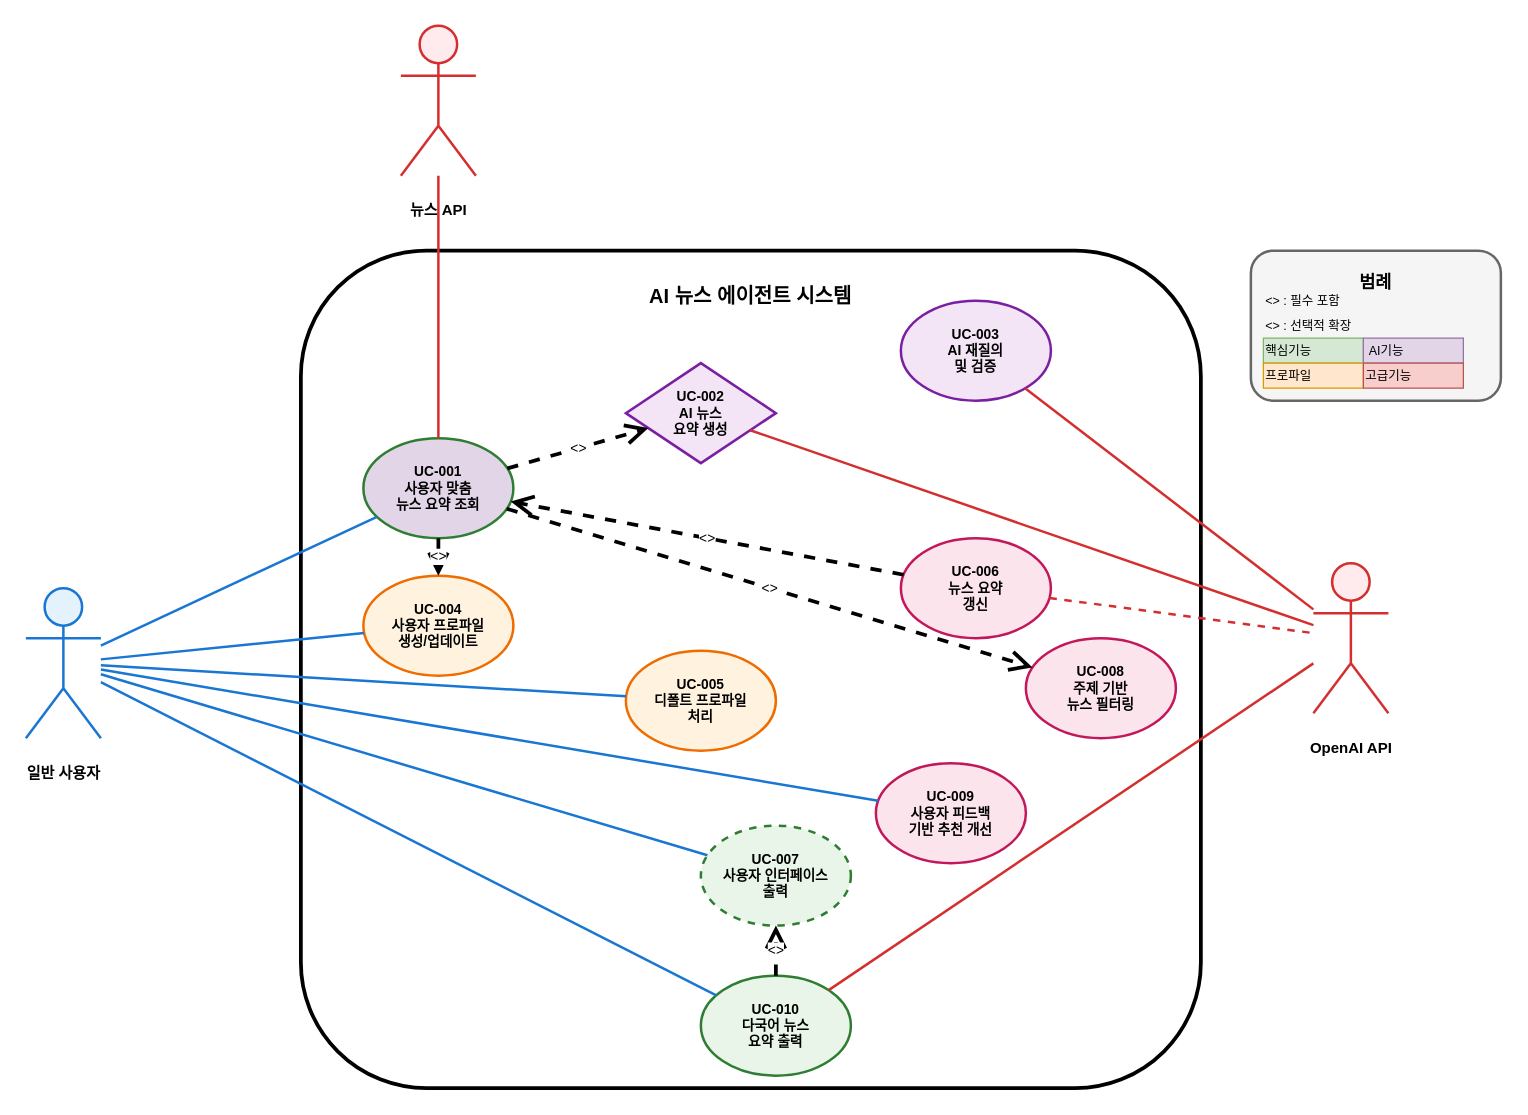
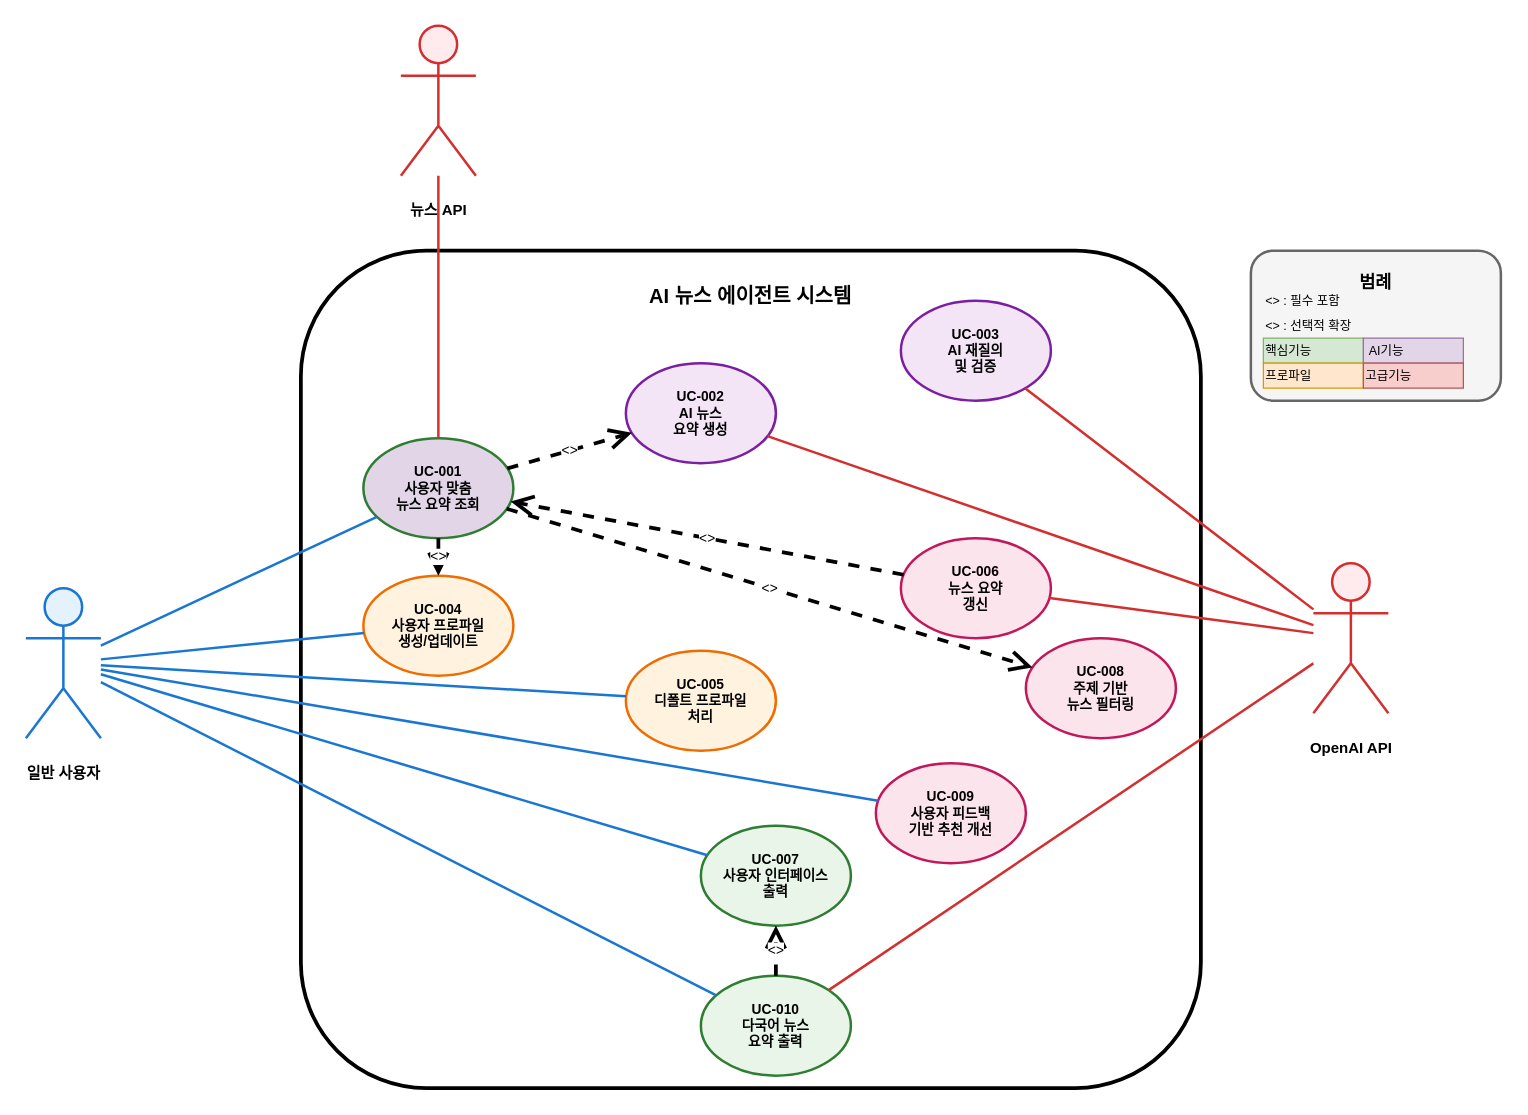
(701, 413) -> (701, 413)
(1184, 616) -> (1184, 616)
(776, 876) -> (776, 876)
